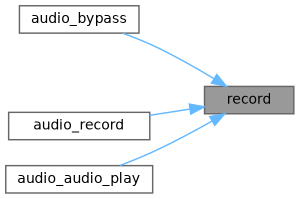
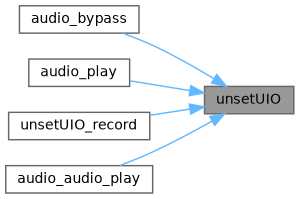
none -> (79, 73)
(249, 100) -> (249, 100)
(79, 126) -> (79, 126)
